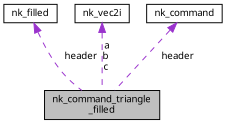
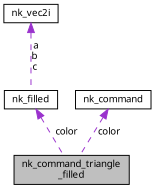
(80, 57) -> (66, 132)
(177, 57) -> (108, 132)
(102, 61) -> (31, 62)
